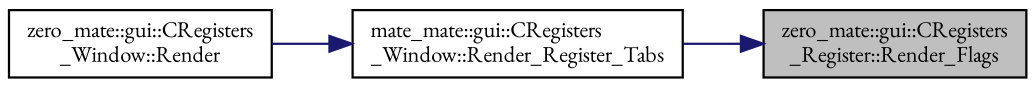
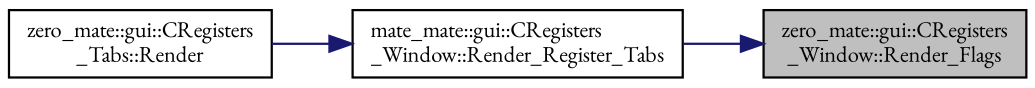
(140, 44) -> (140, 44)
(895, 44) -> (895, 44)
